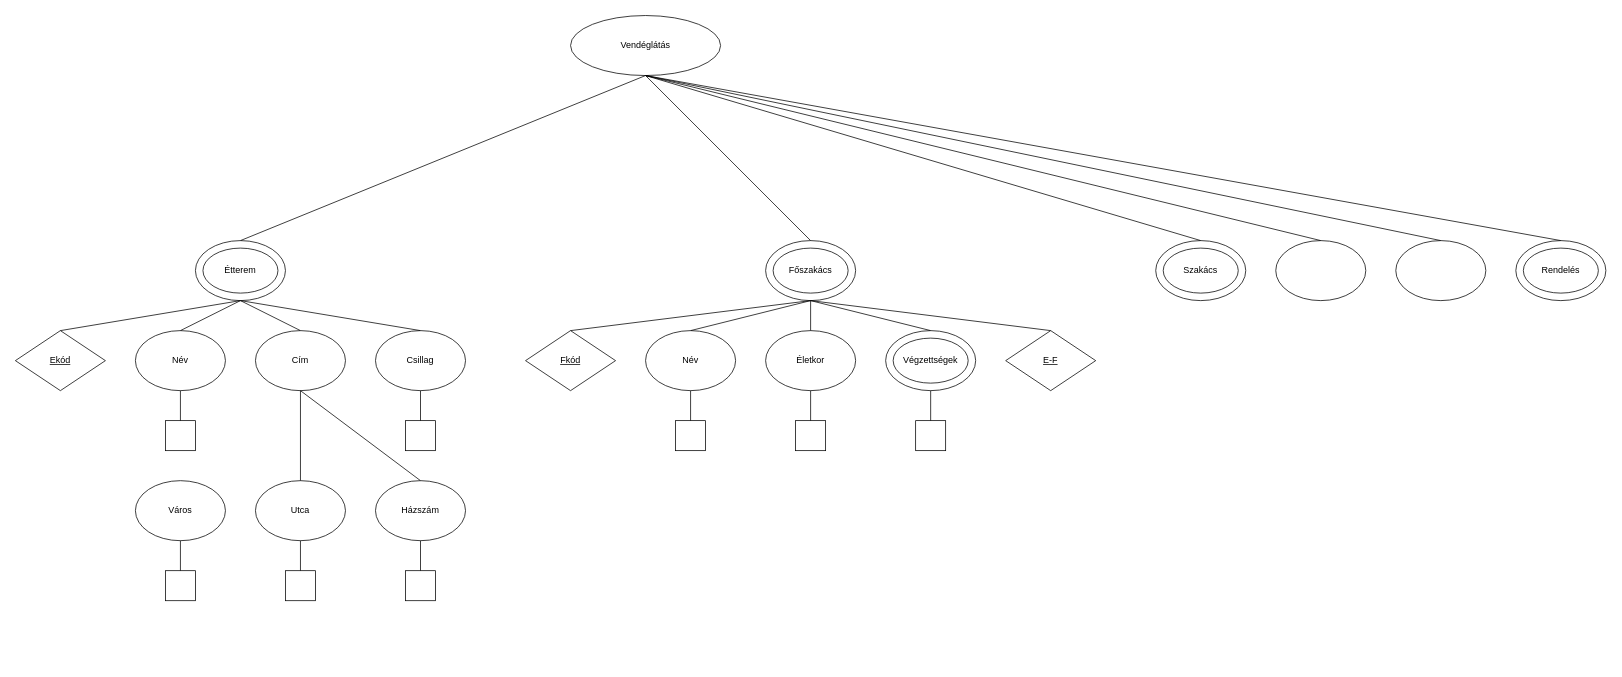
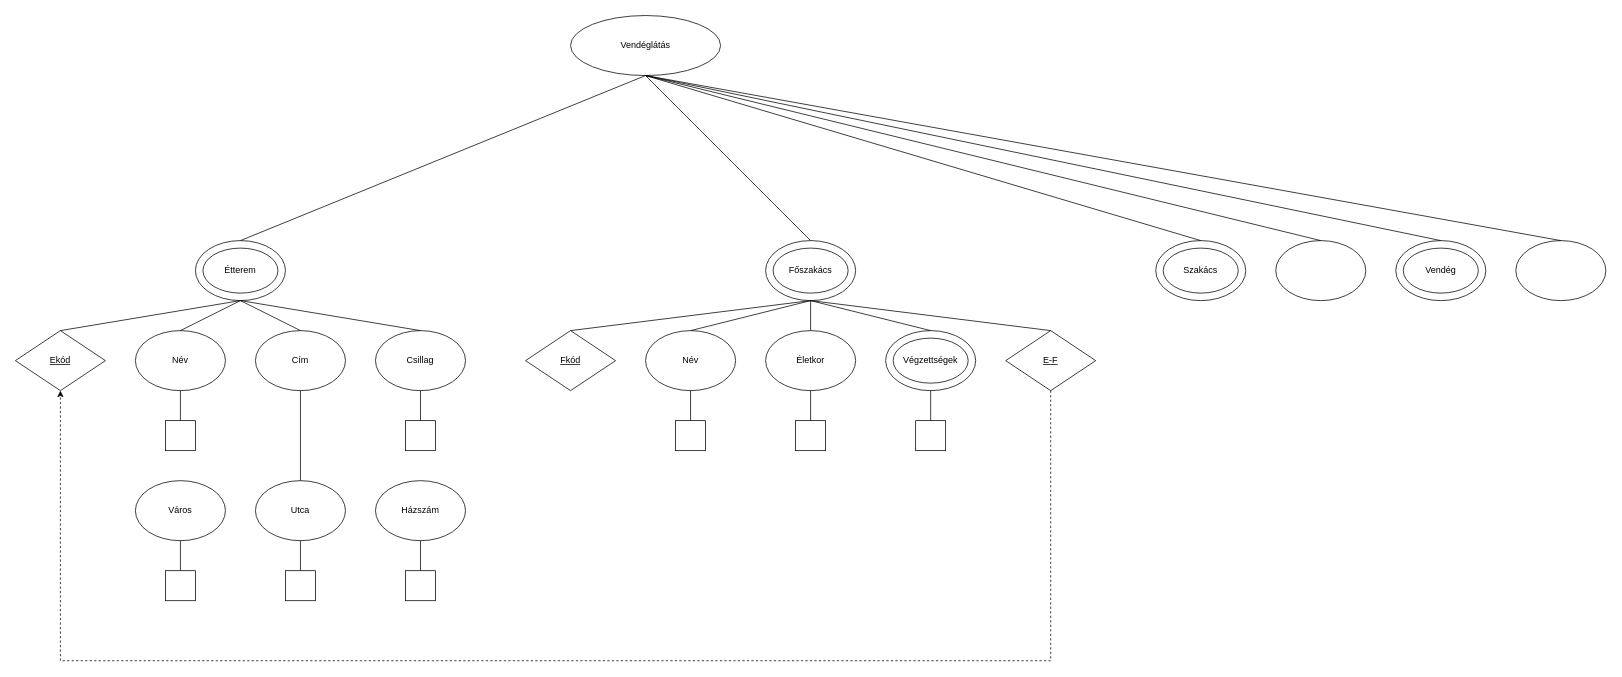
none -> (1440, 270)
(1560, 270) -> none
(361, 436) -> none
none -> (558, 660)
